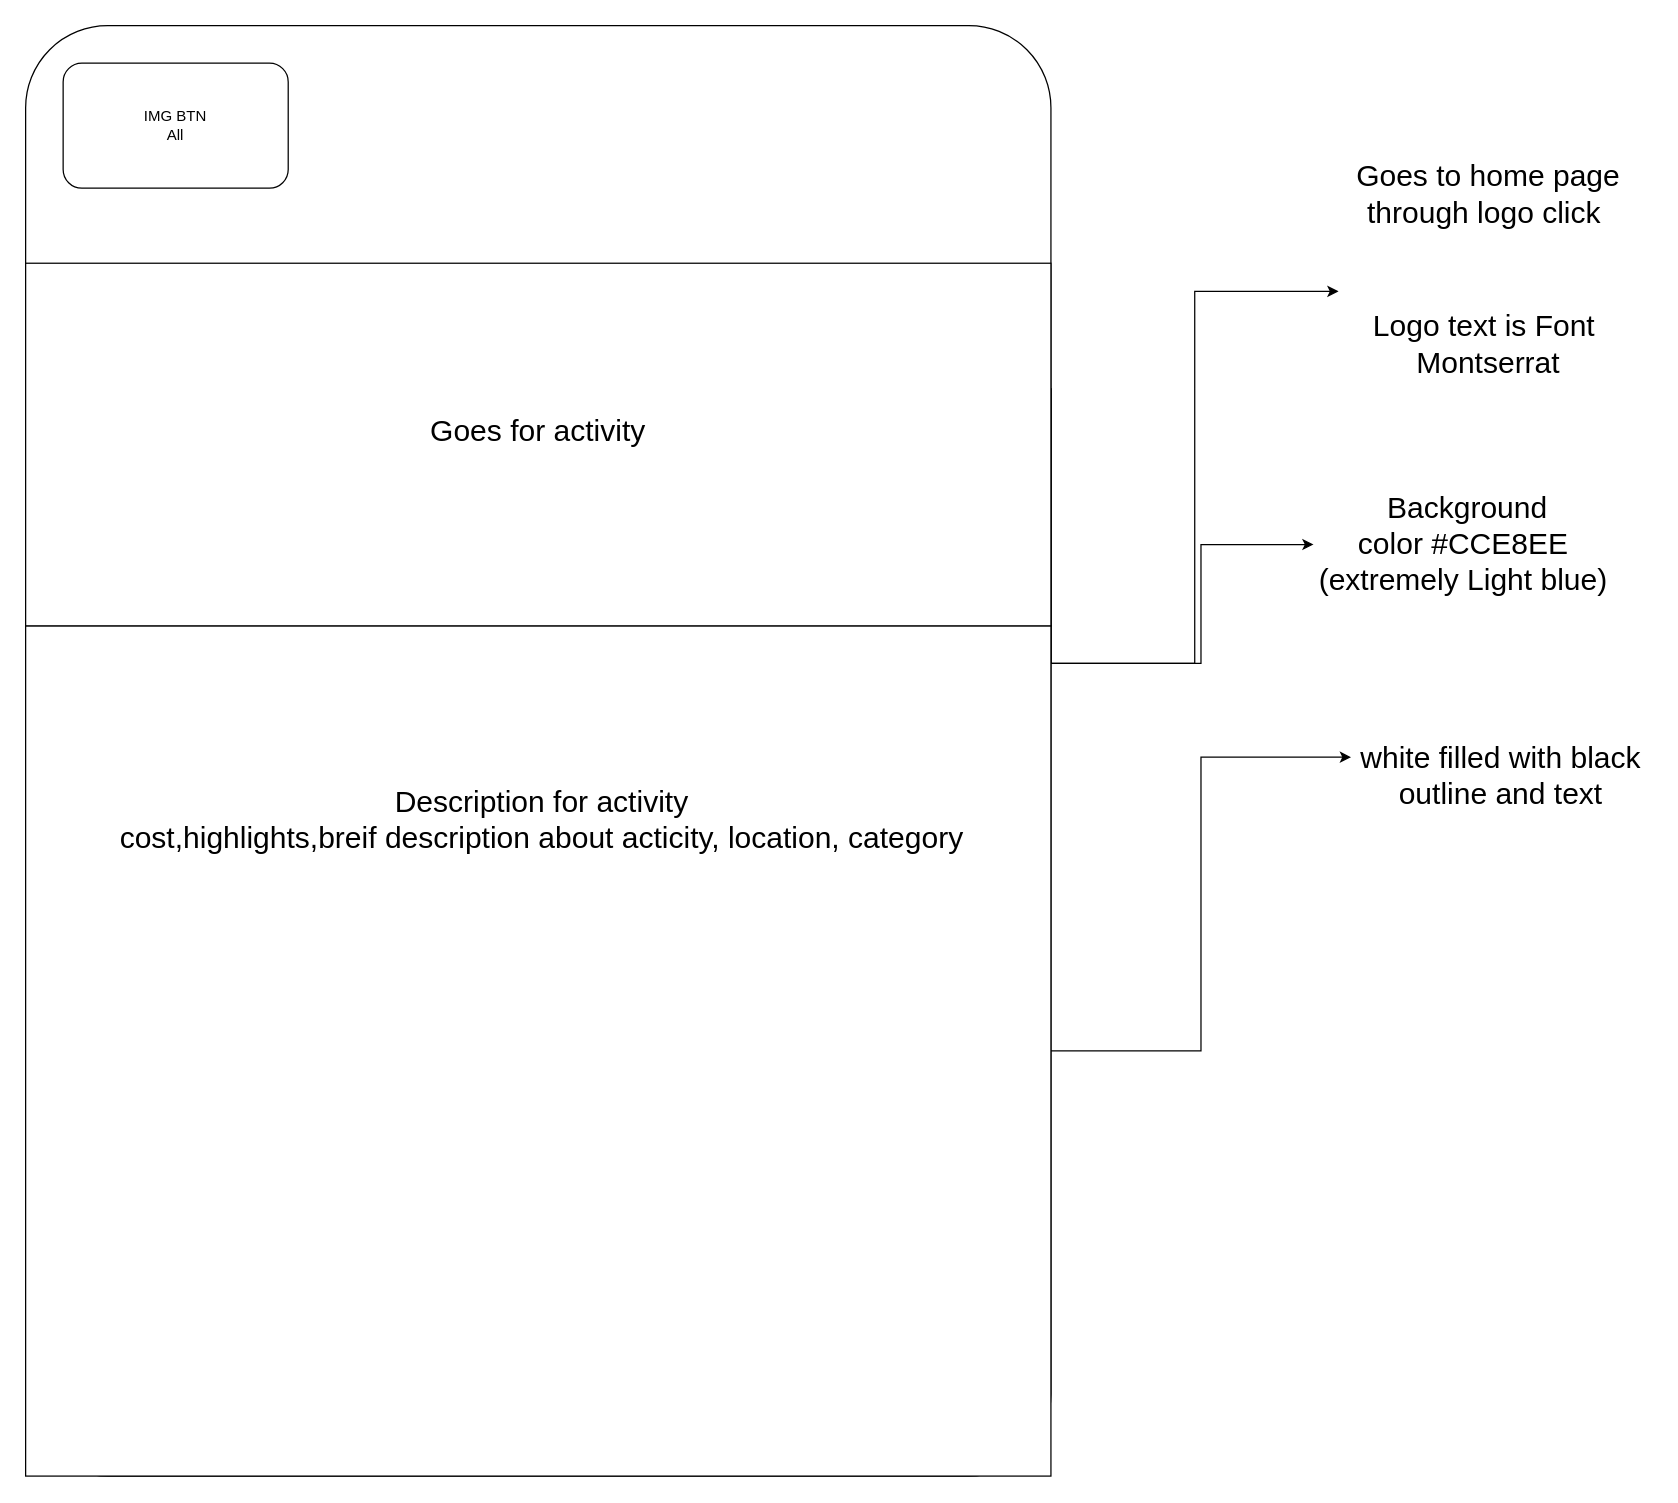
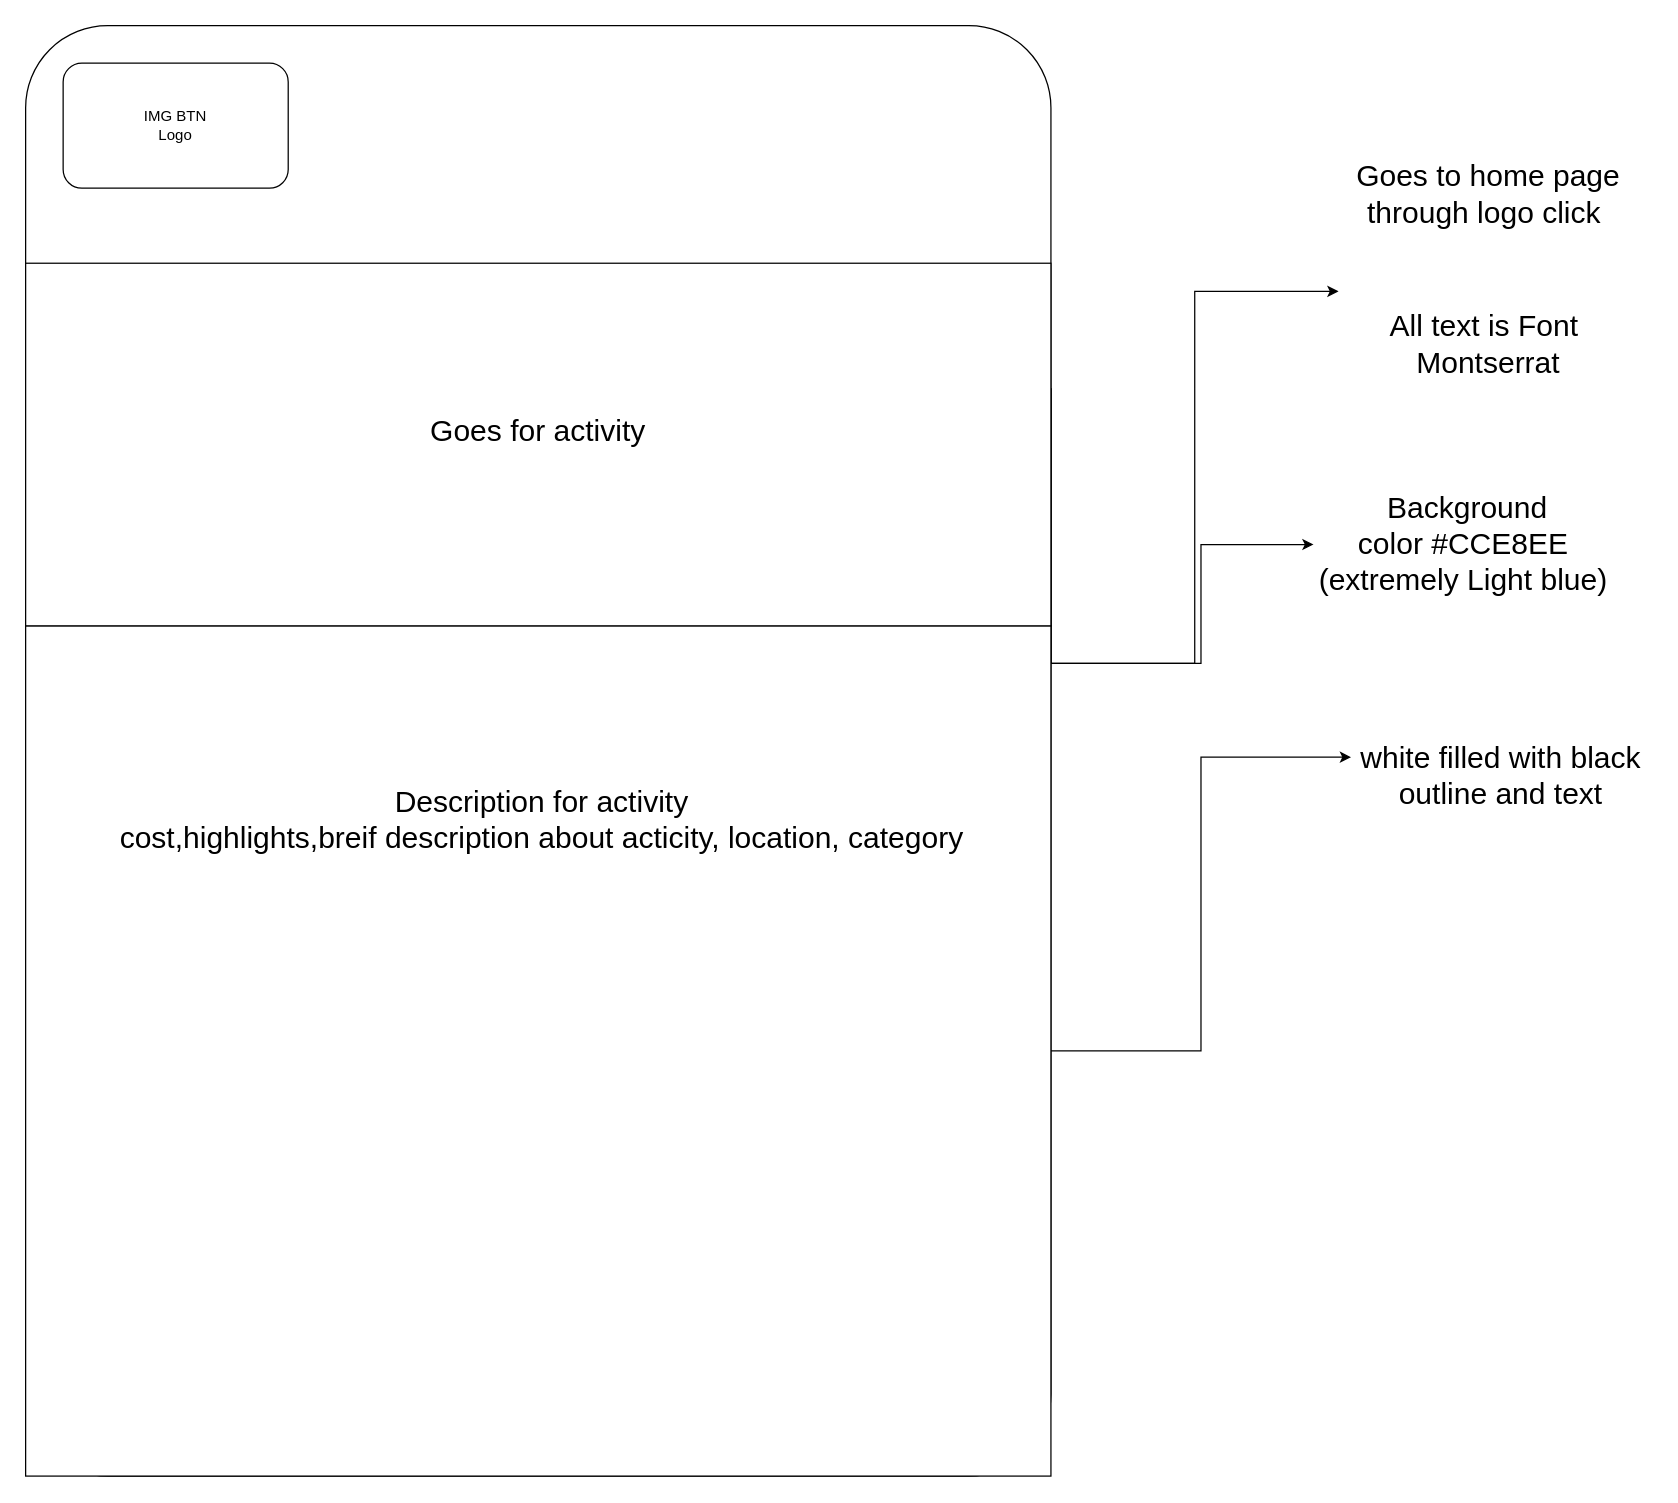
(176, 126) -> (176, 126)
(1488, 344) -> (1488, 344)
